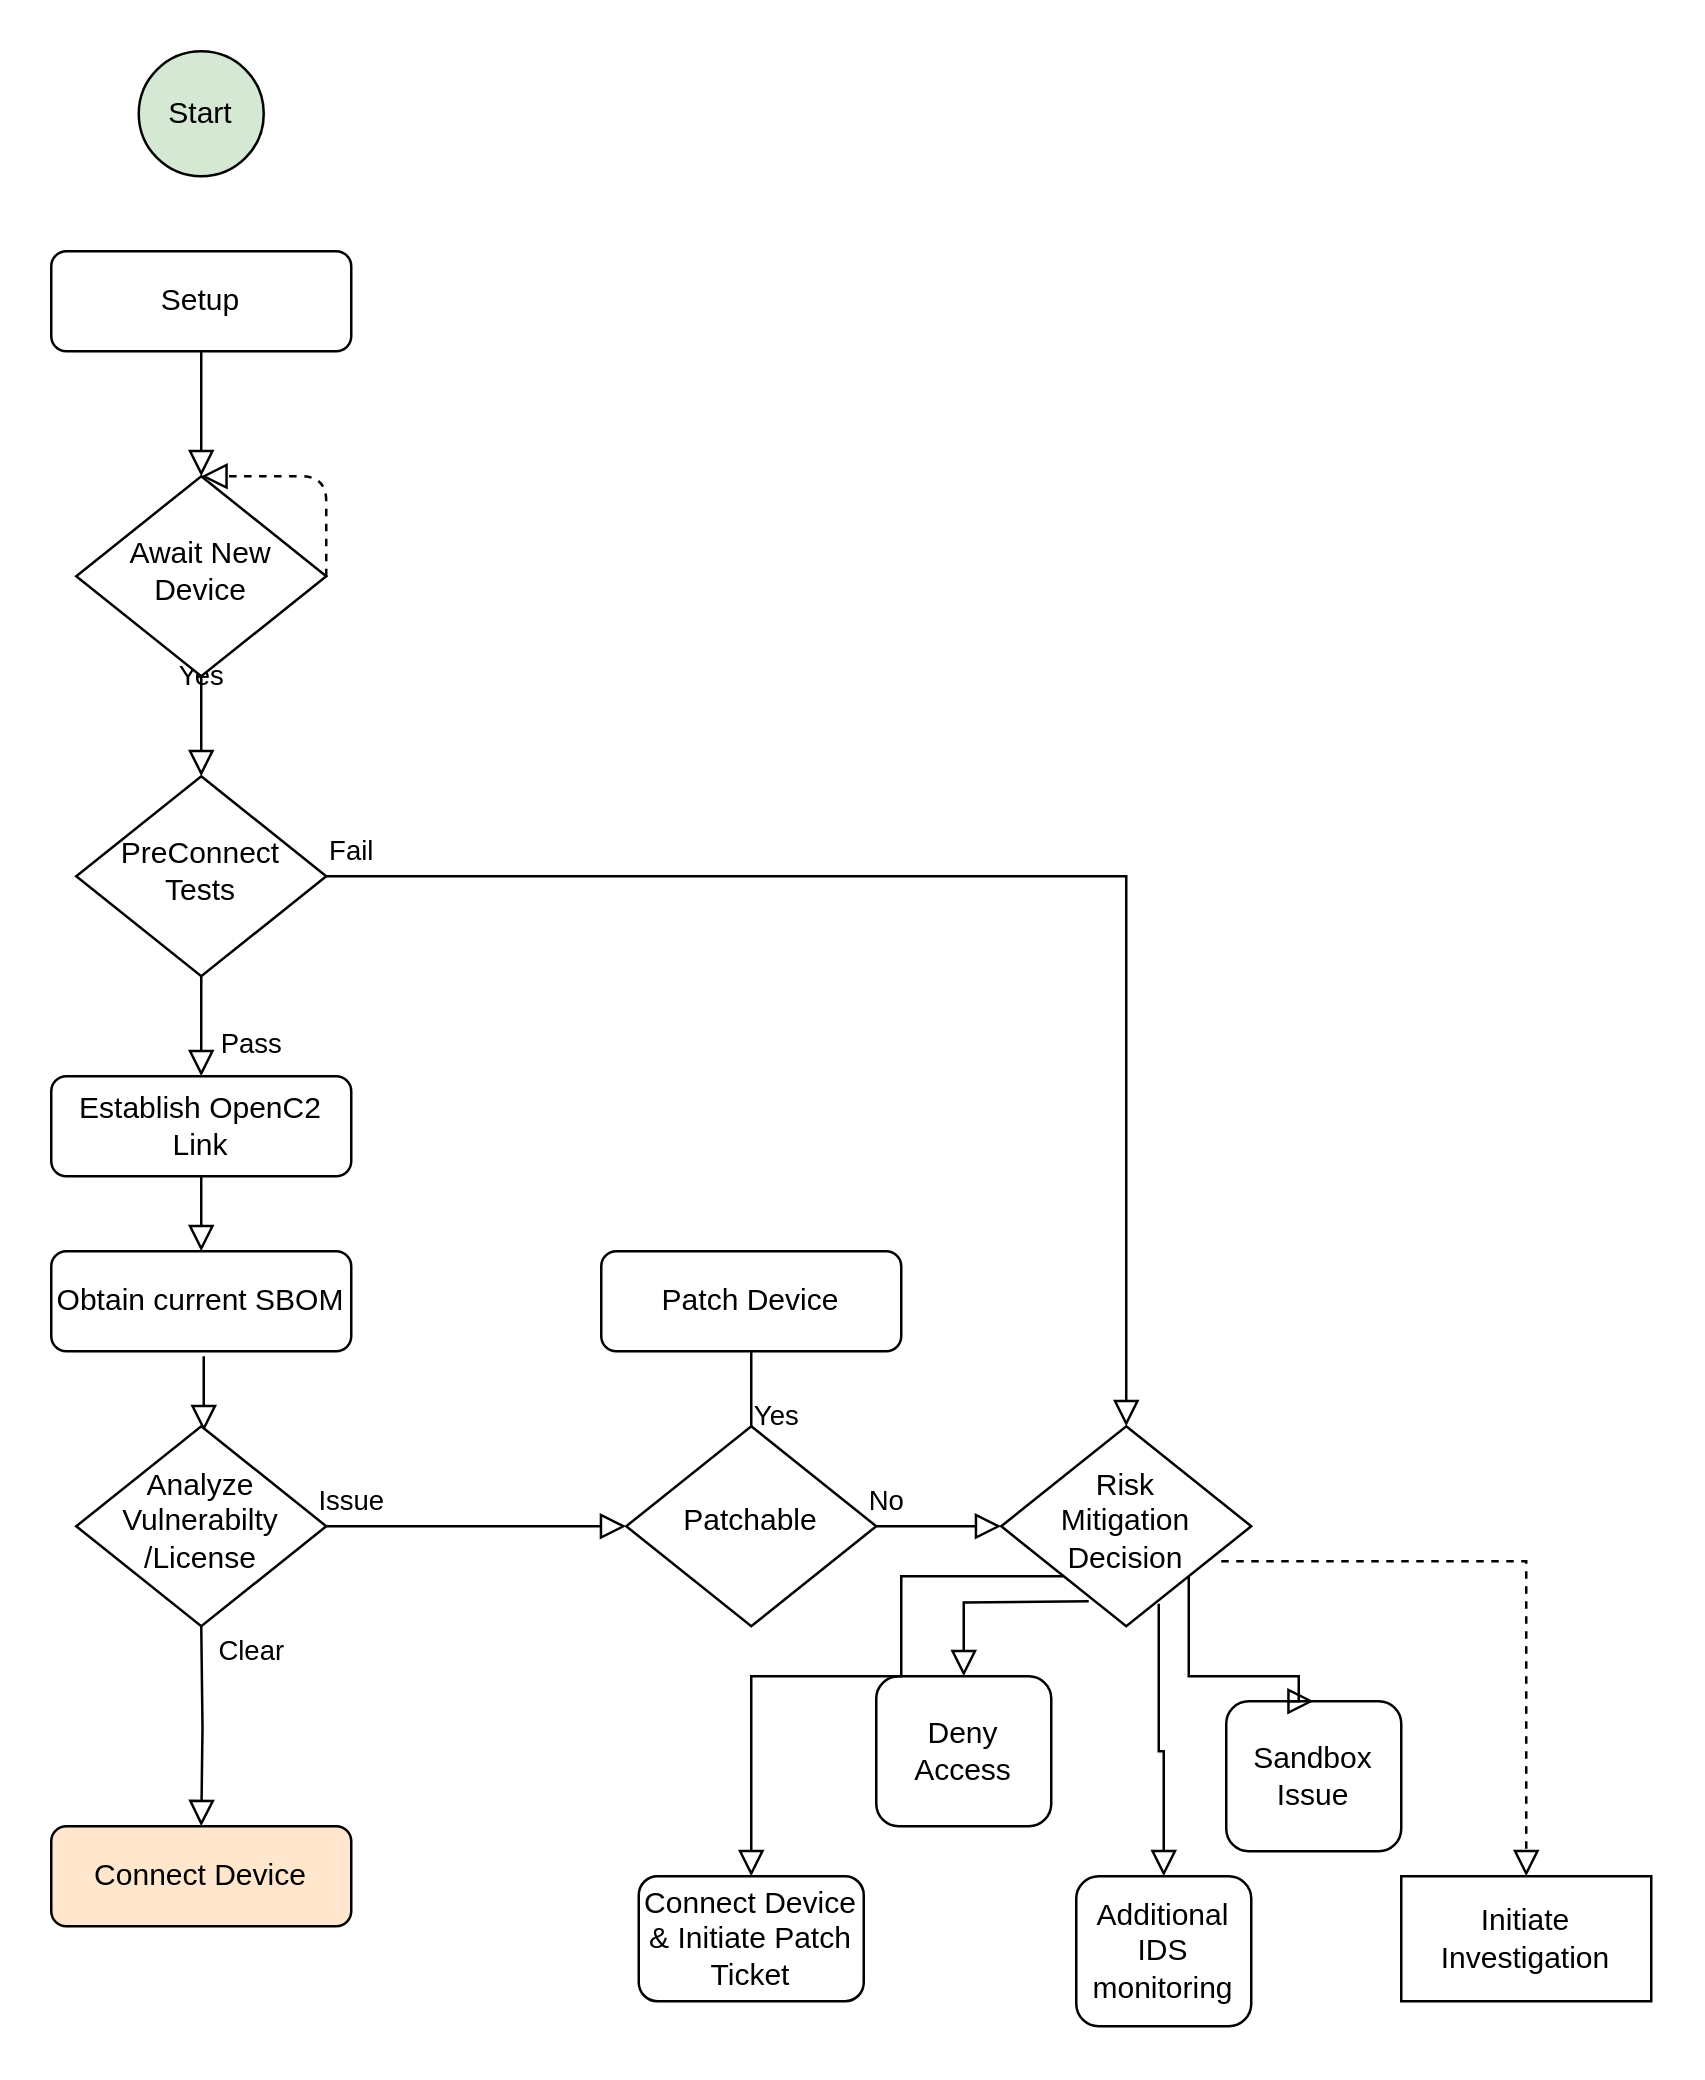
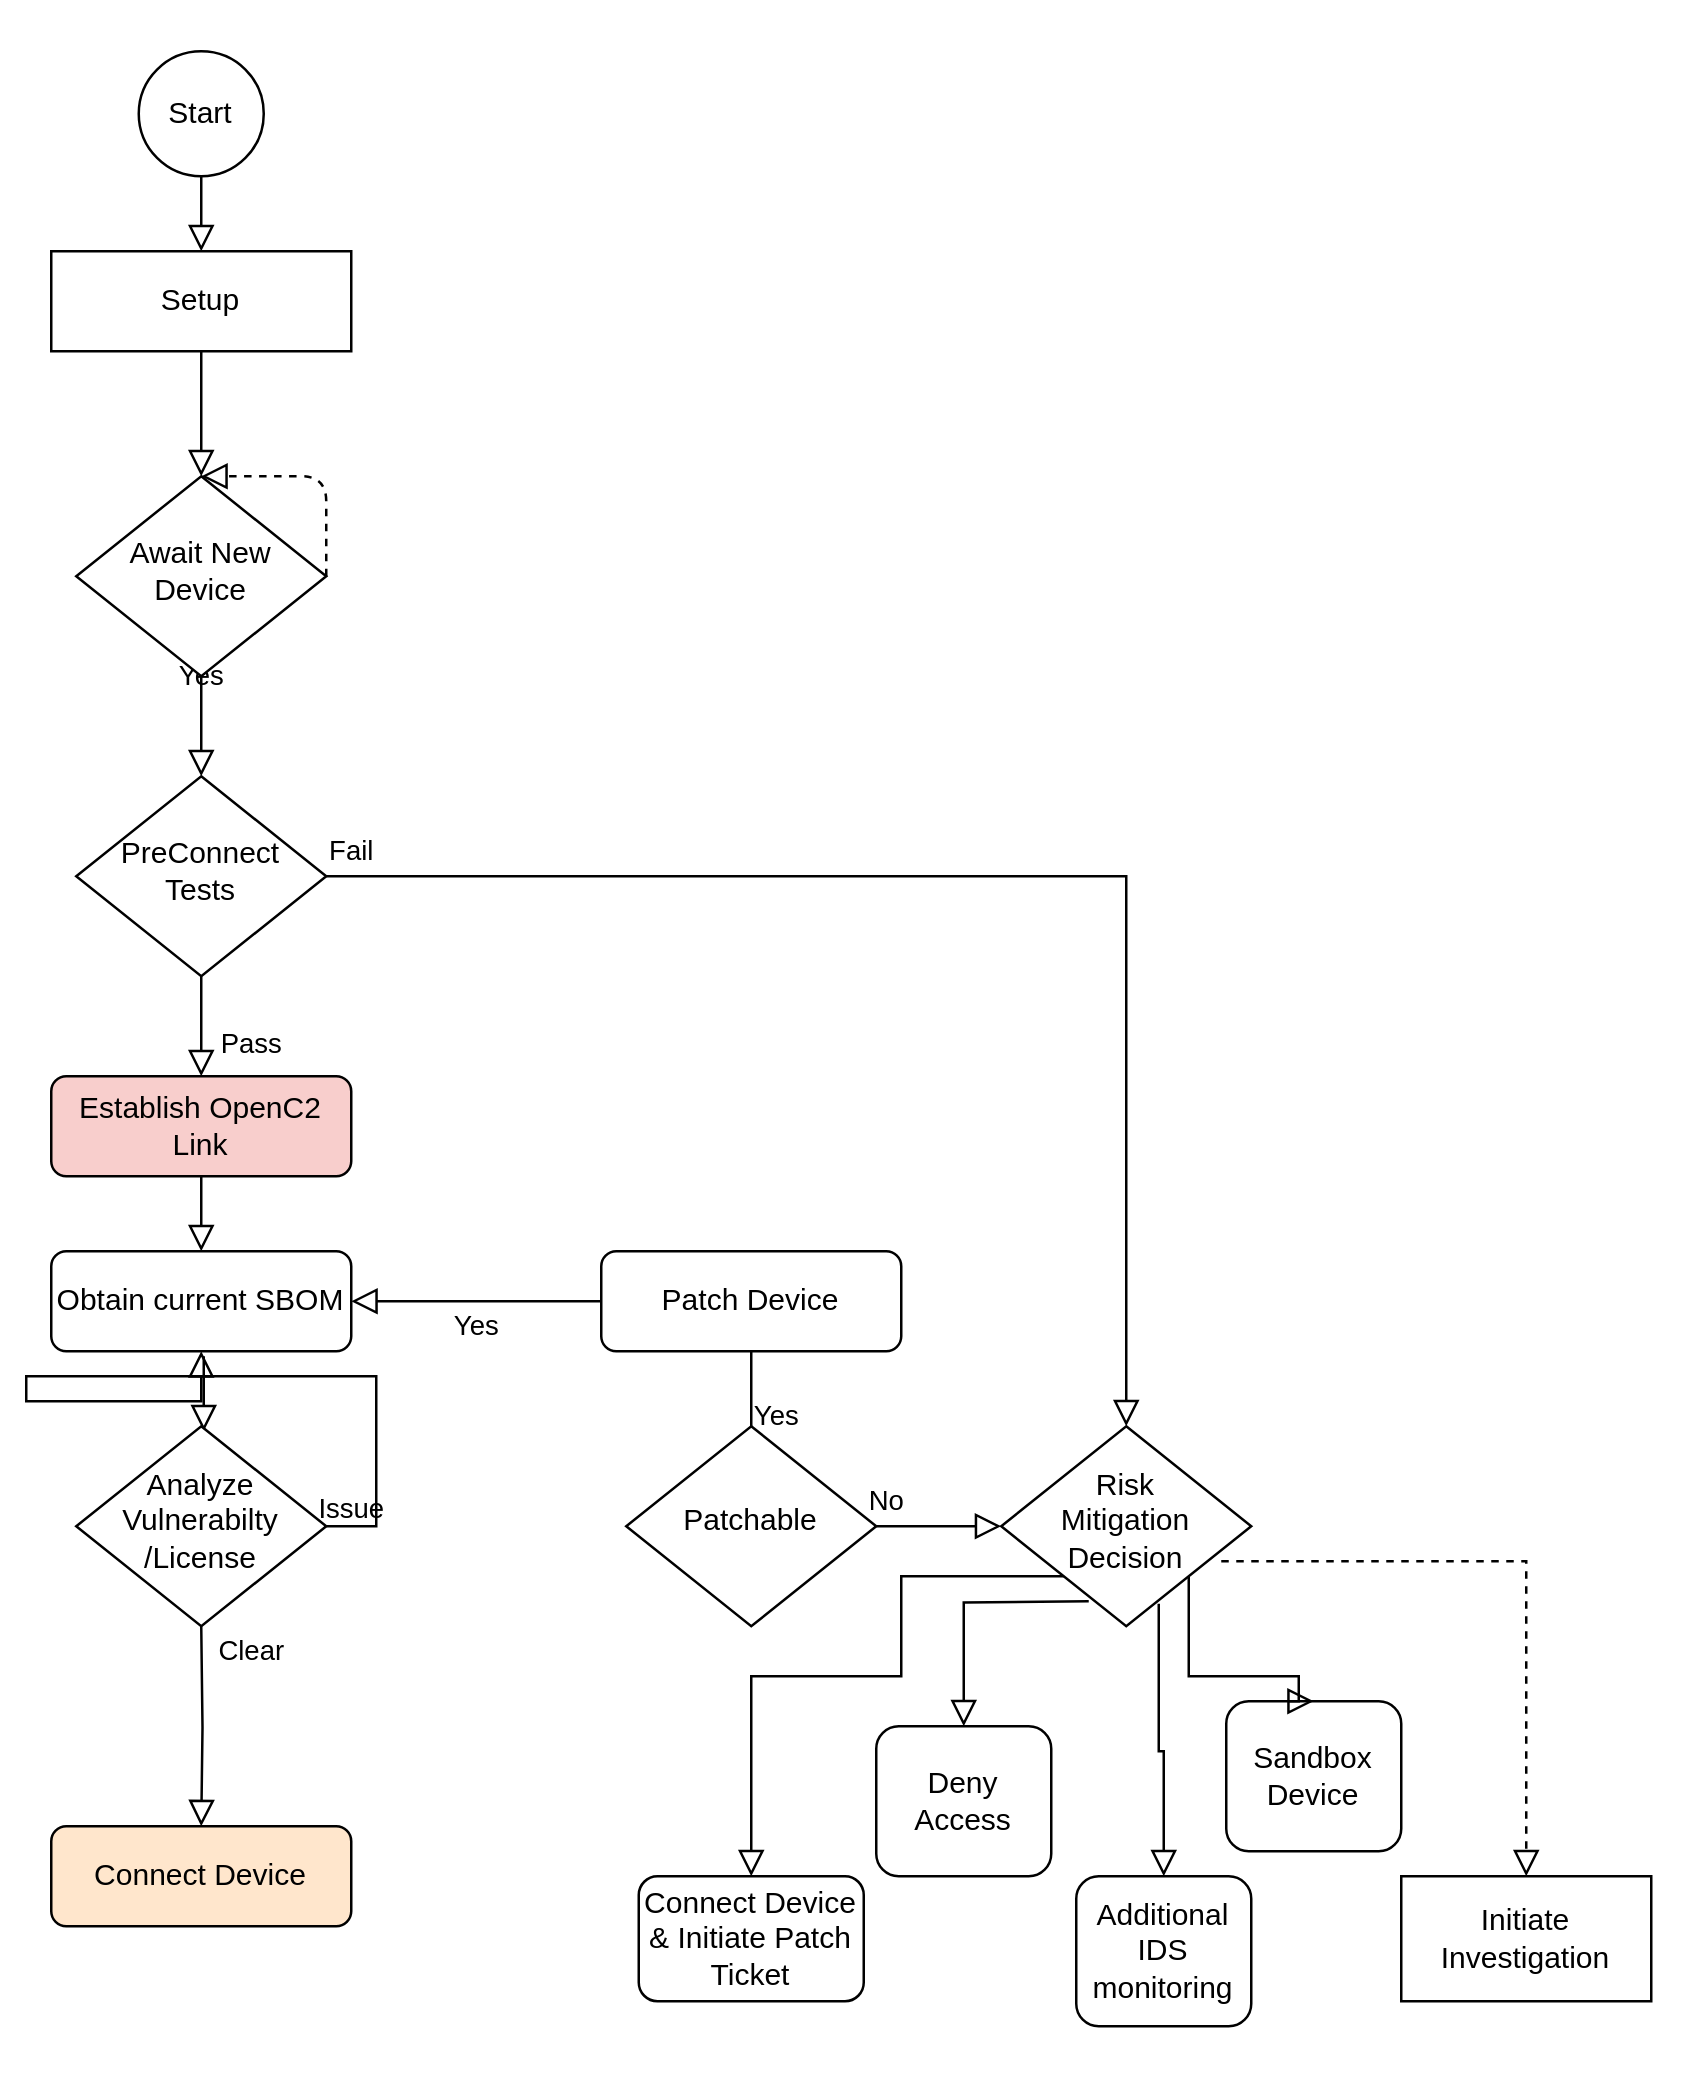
(201, 114) -> (201, 114)
none -> (201, 201)
(201, 301) -> (201, 301)
(201, 1126) -> (201, 1126)
none -> (489, 1301)
(487, 1526) -> (26, 1388)
(964, 1751) -> (964, 1801)
(1314, 1776) -> (1314, 1776)
